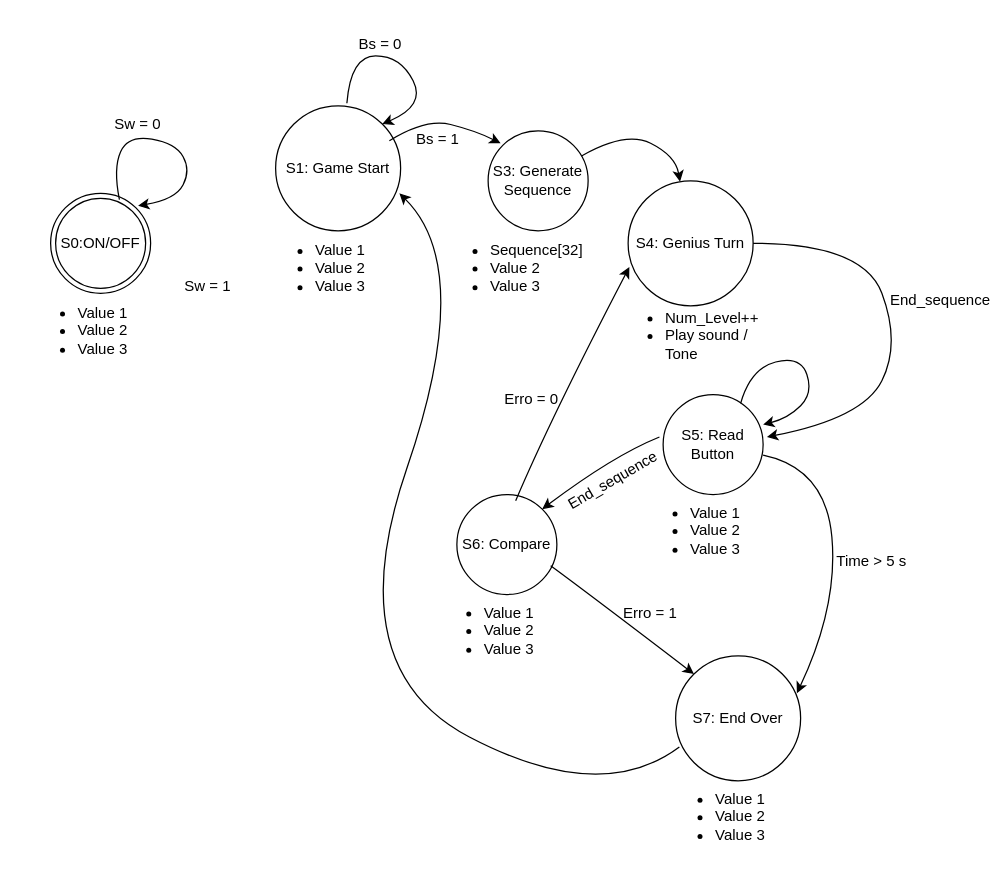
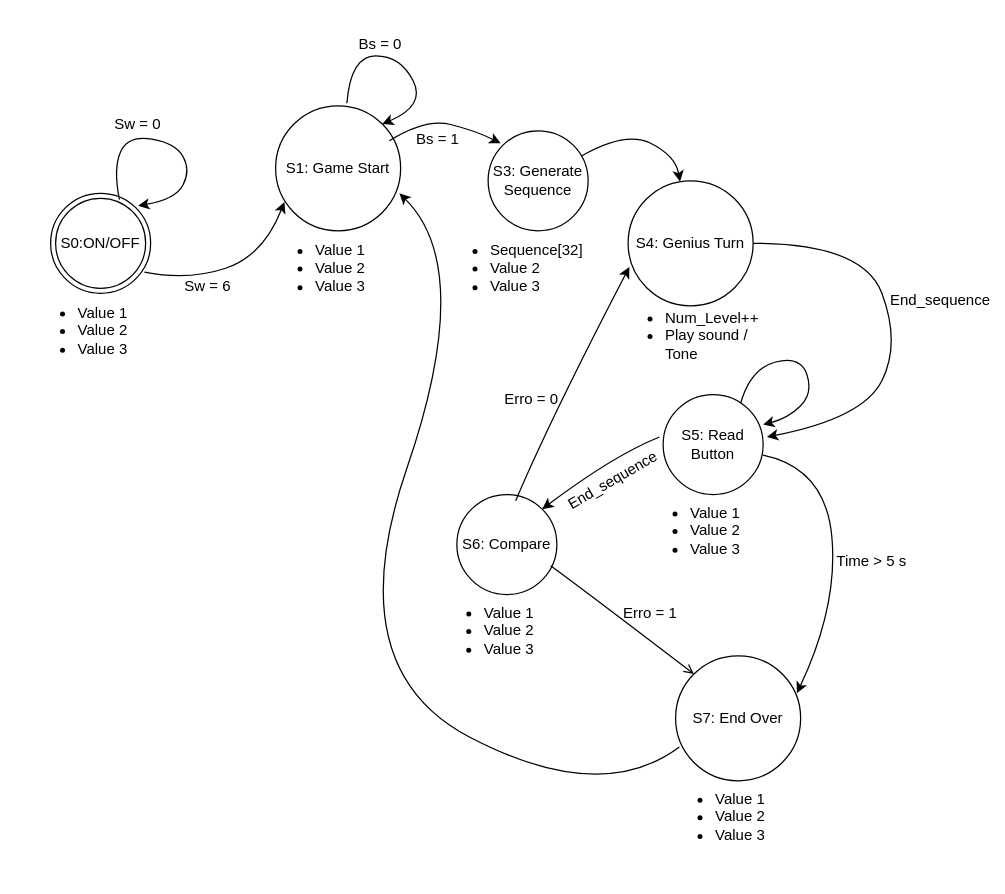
none -> (227, 268)
(208, 287) -> (208, 287)
(686, 668) -> (688, 669)
